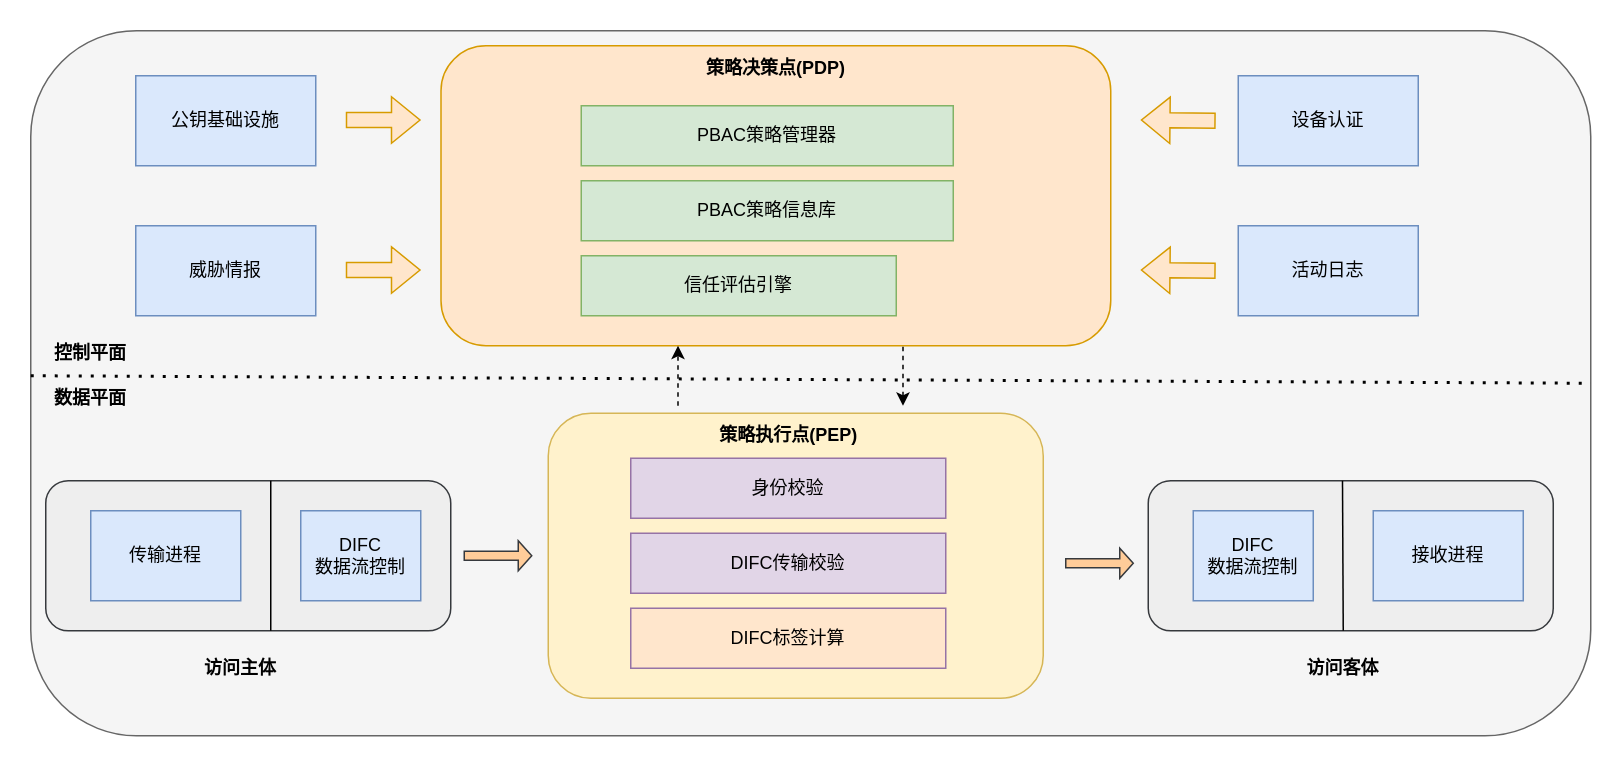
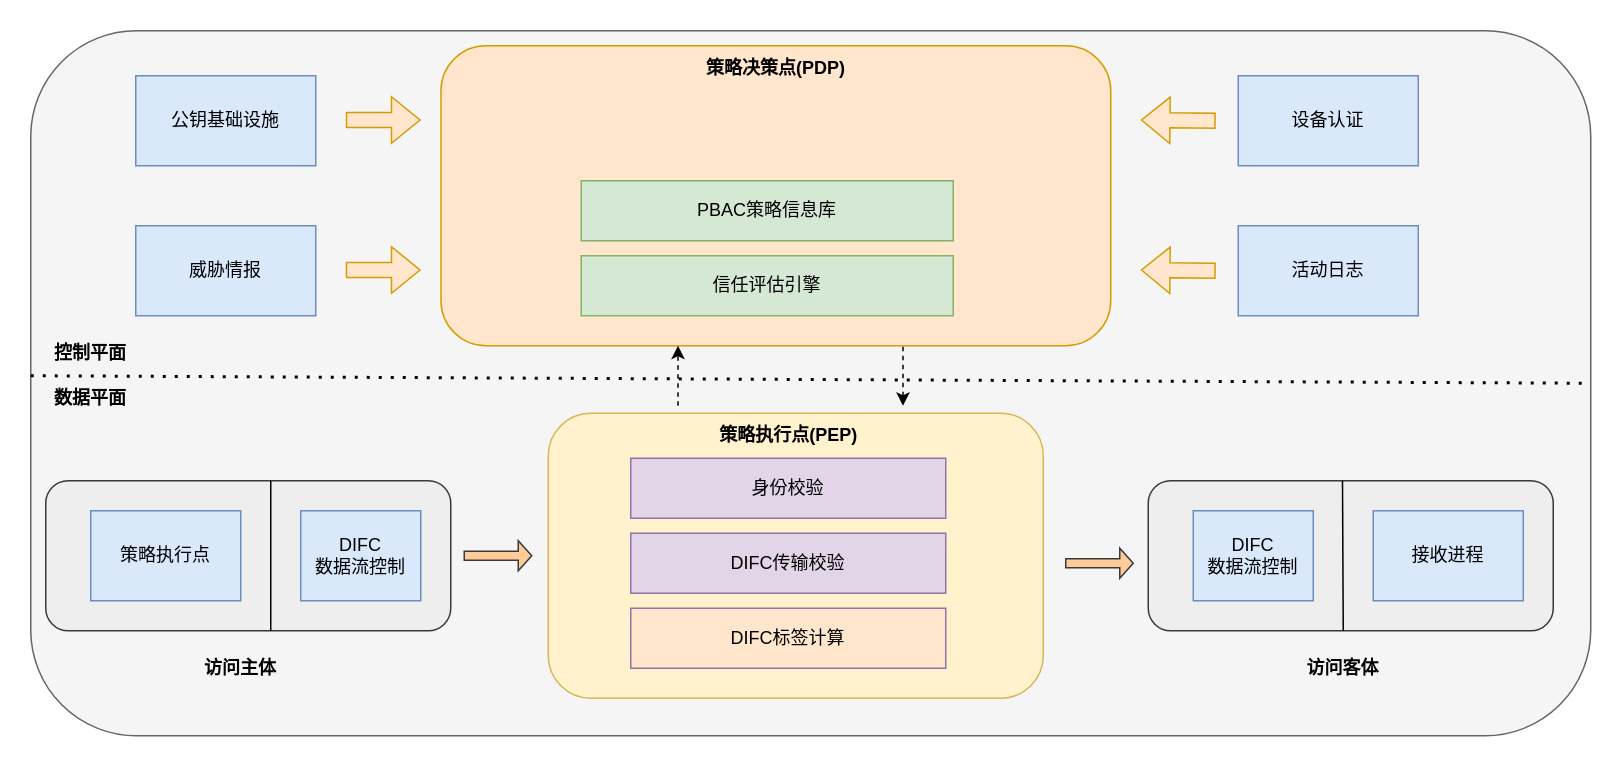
(767, 136) -> none
(739, 286) -> (767, 286)
(166, 556) -> (166, 556)
